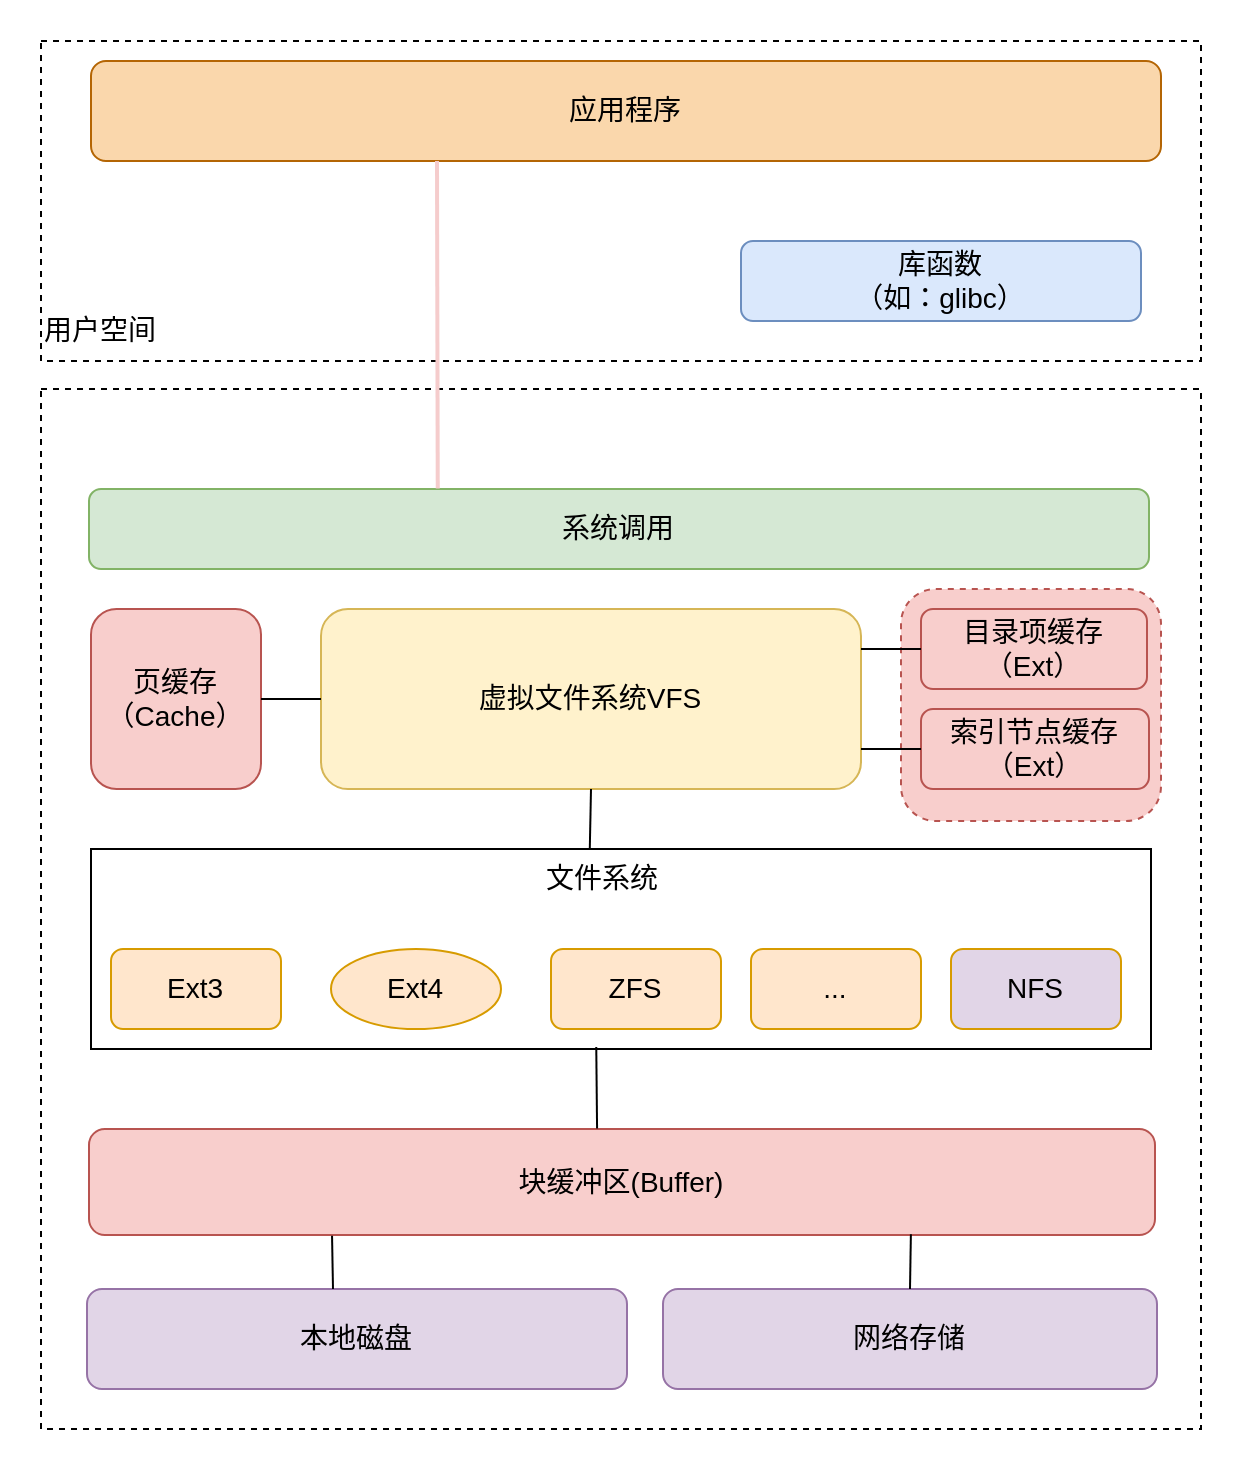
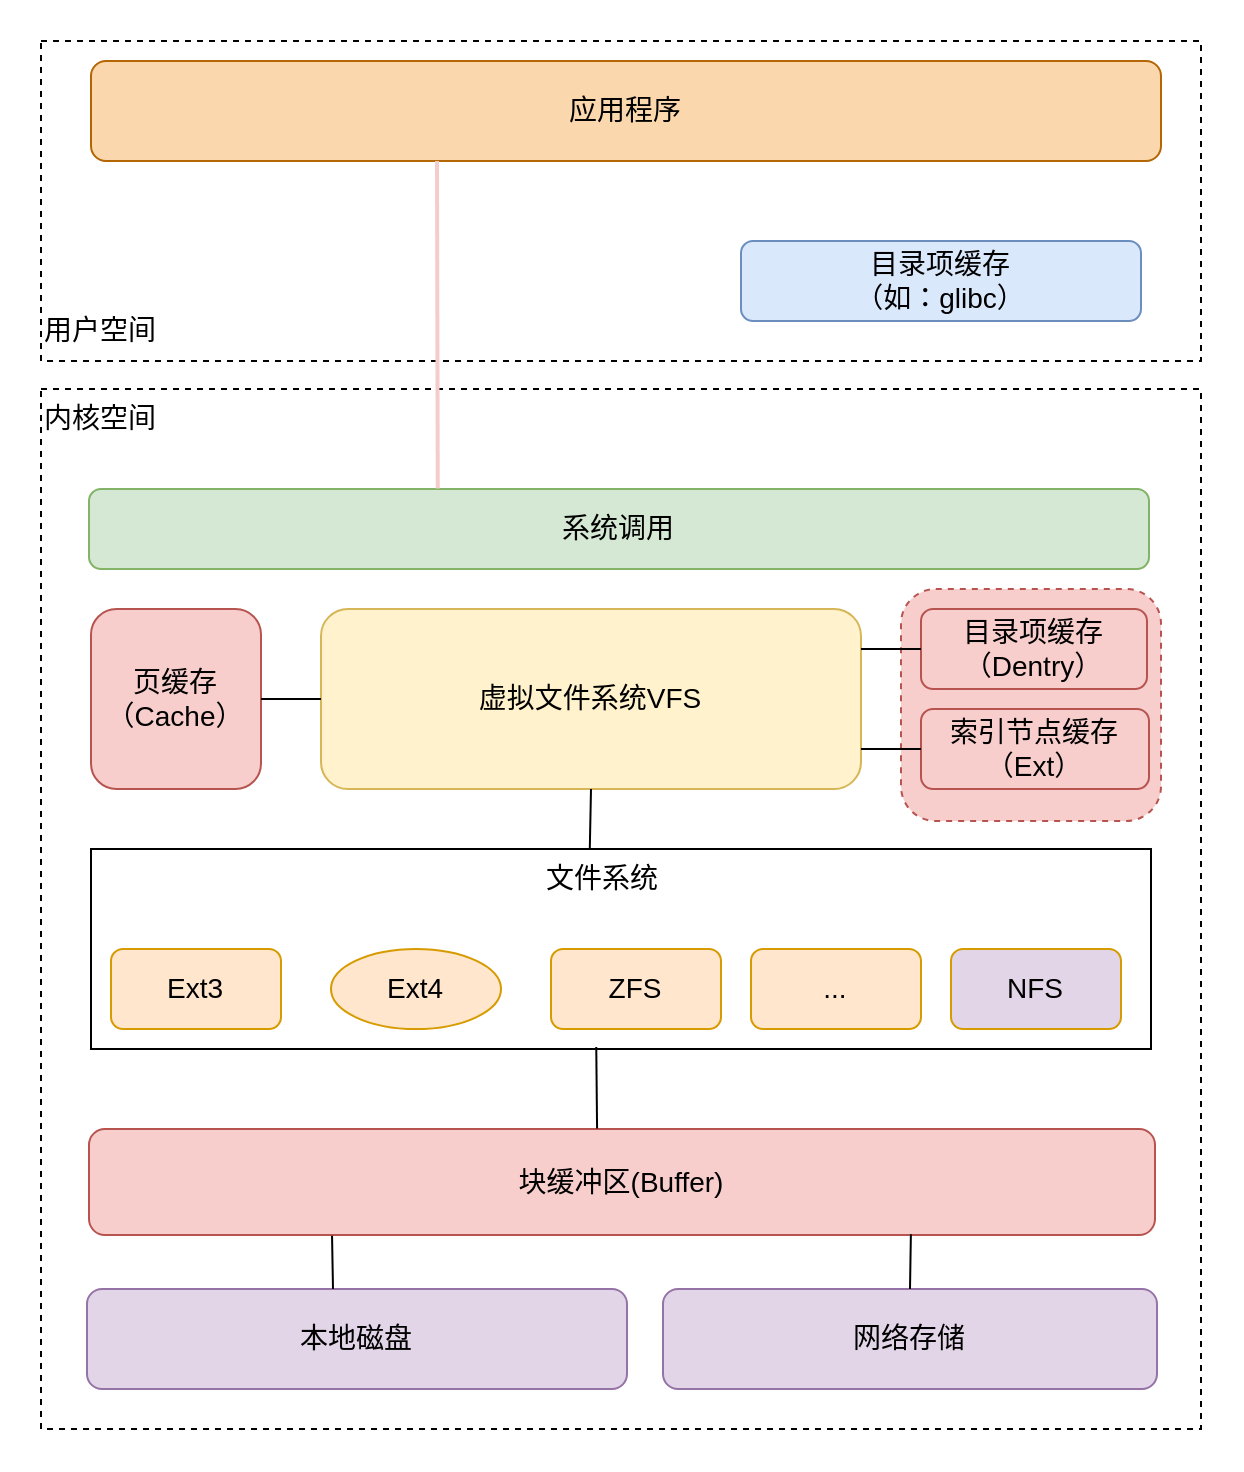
(941, 281) -> (941, 281)
none -> (101, 419)
(1034, 649) -> (1034, 649)
